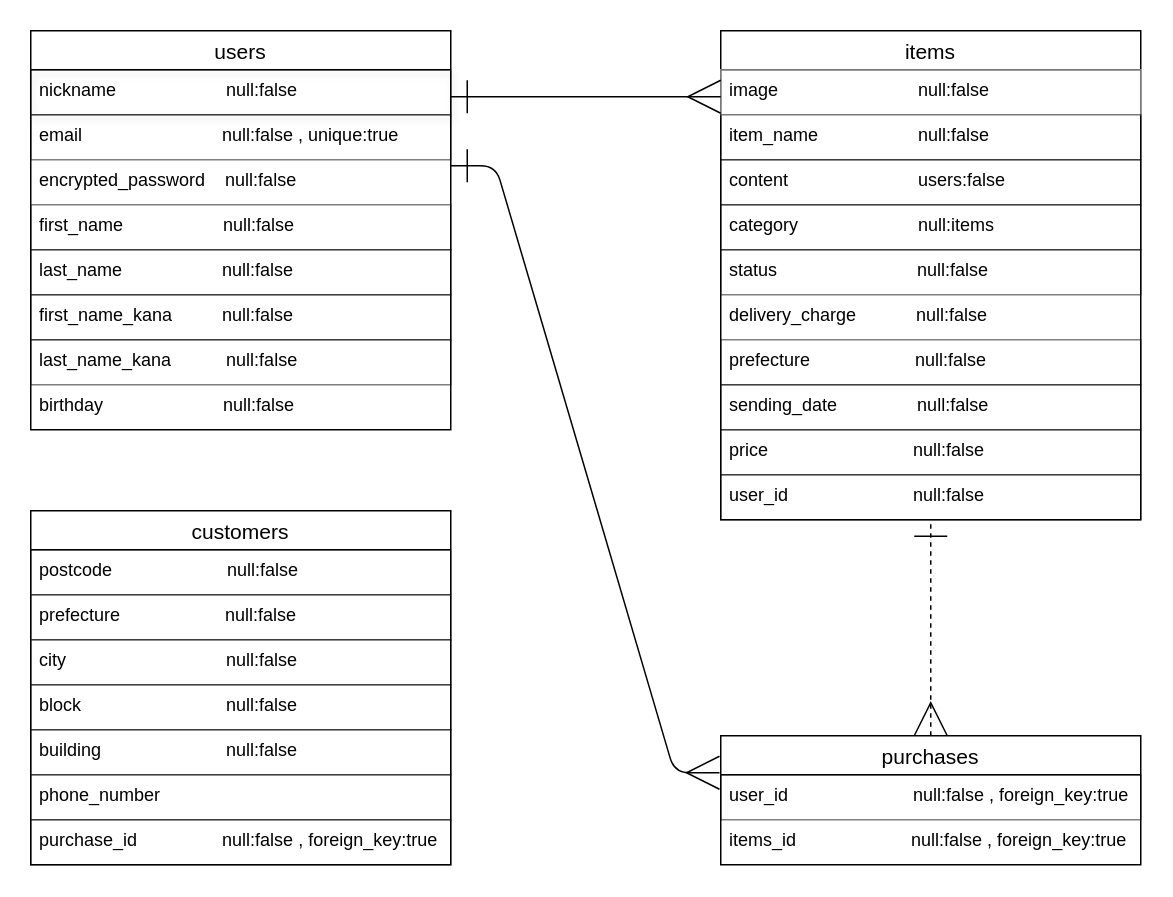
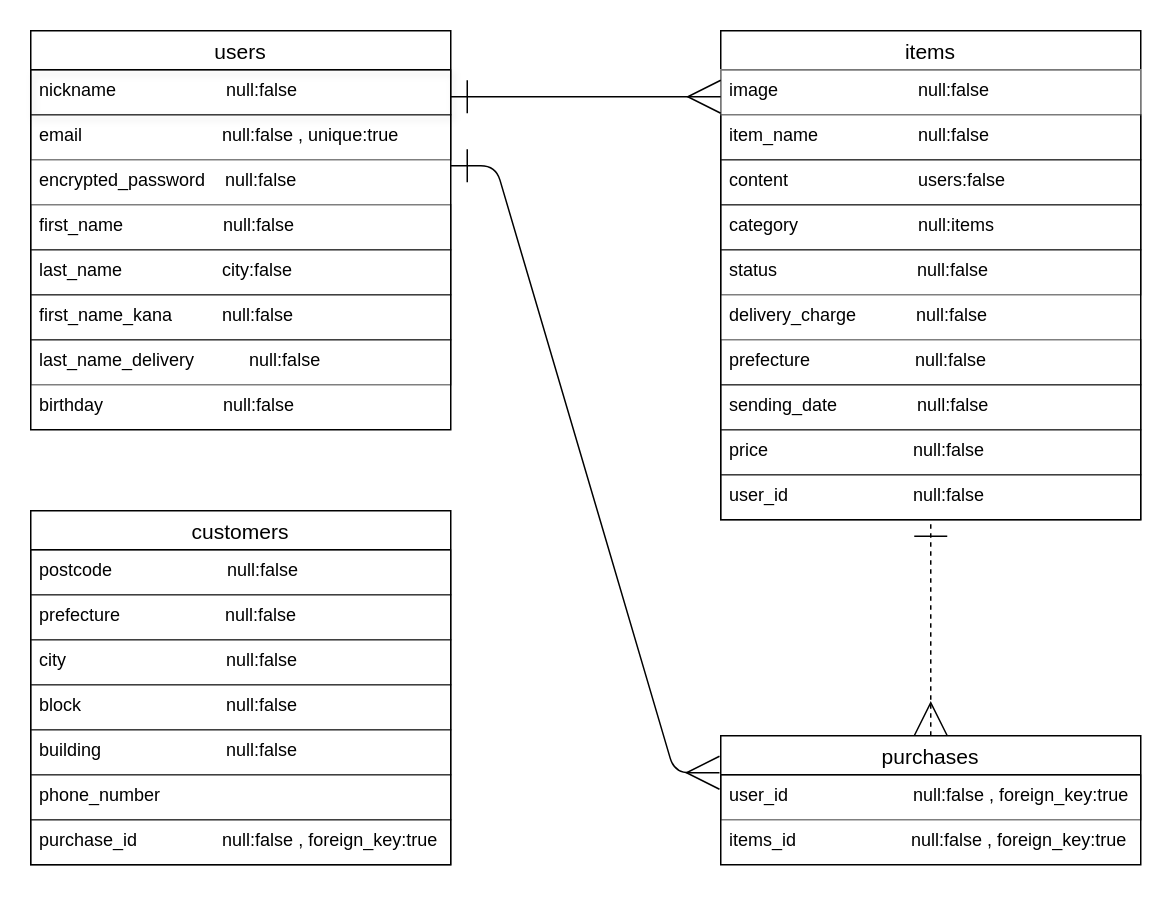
(224, 270) -> (226, 270)
(204, 360) -> (219, 360)
